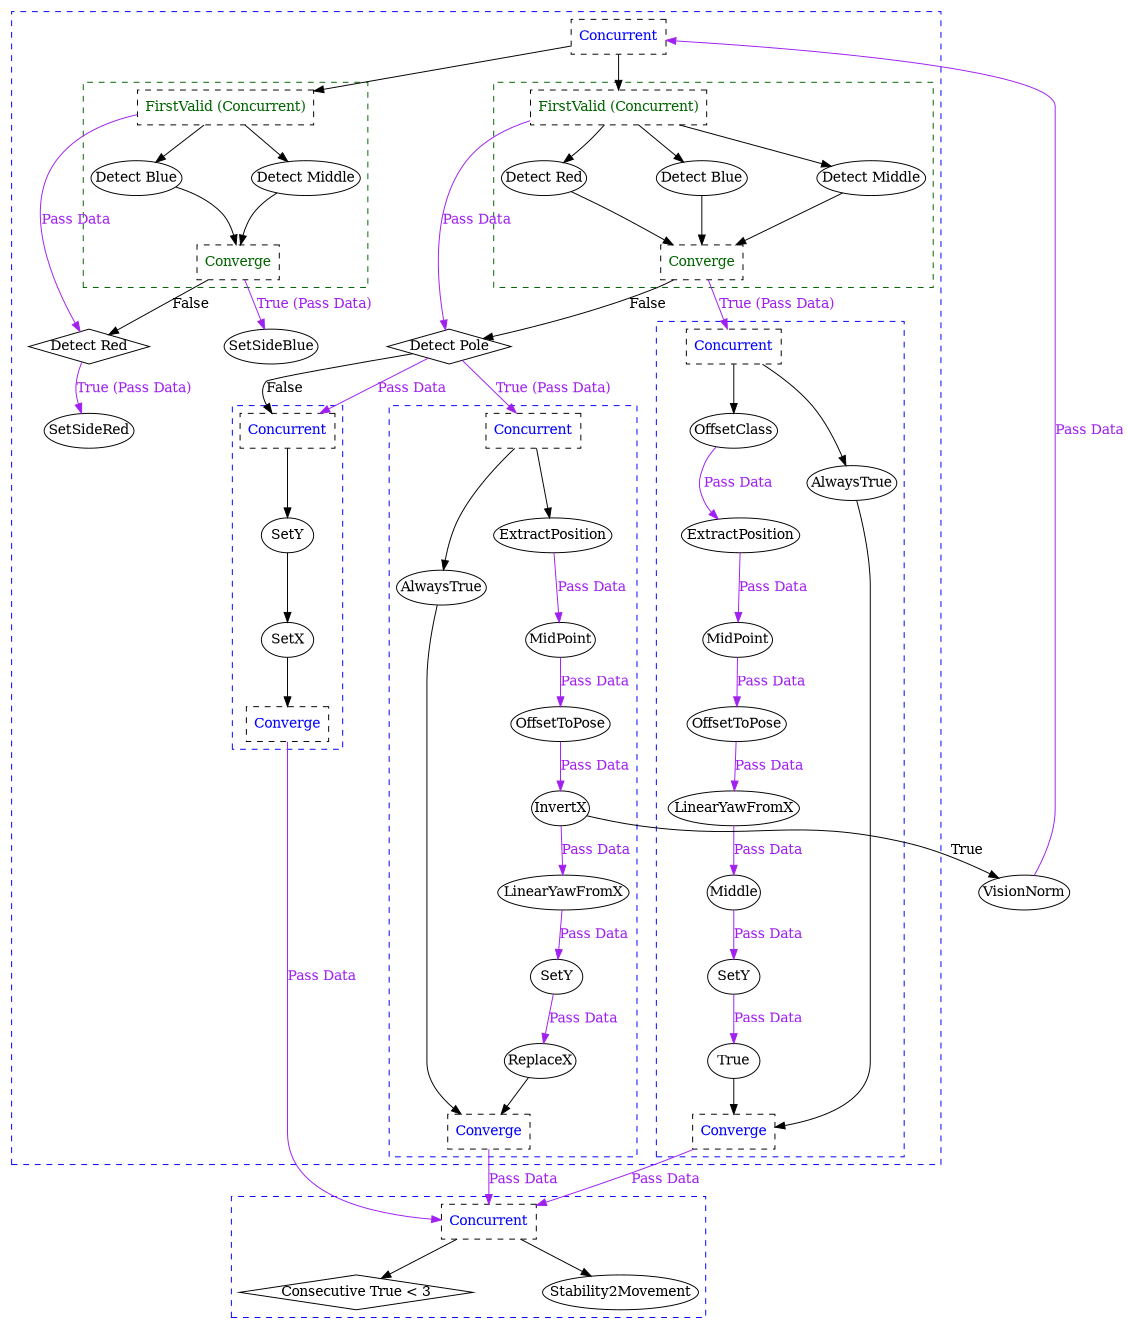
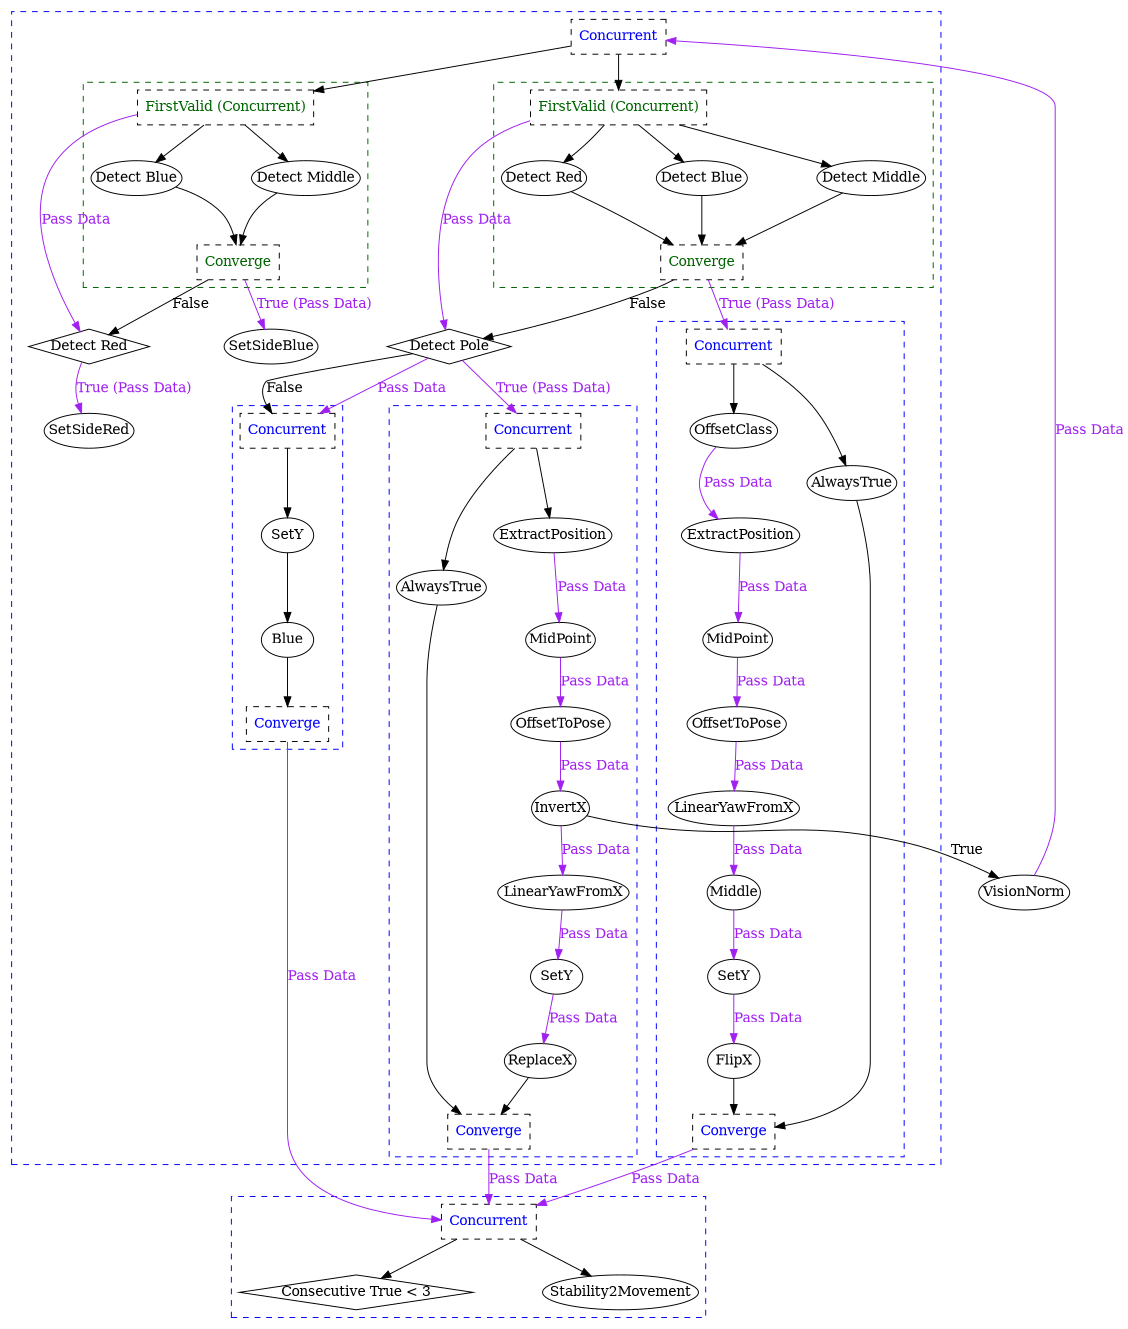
(288, 640) -> (288, 640)
(734, 1061) -> (734, 1061)
